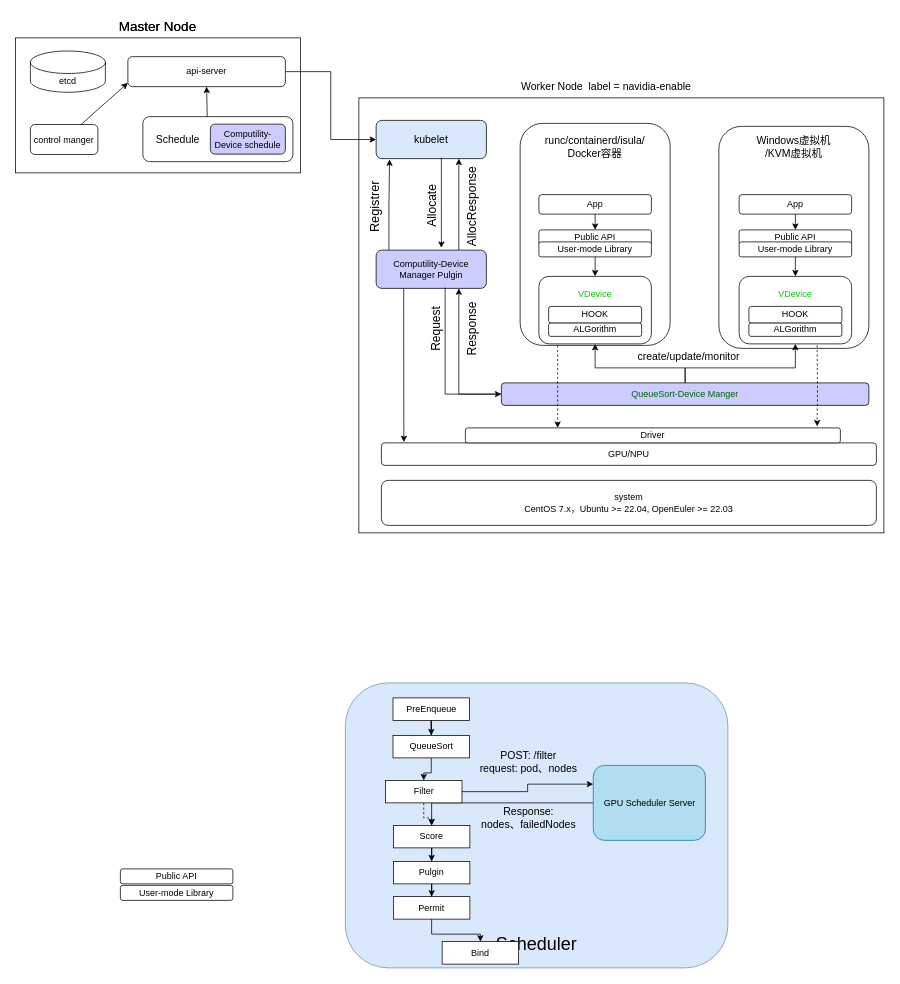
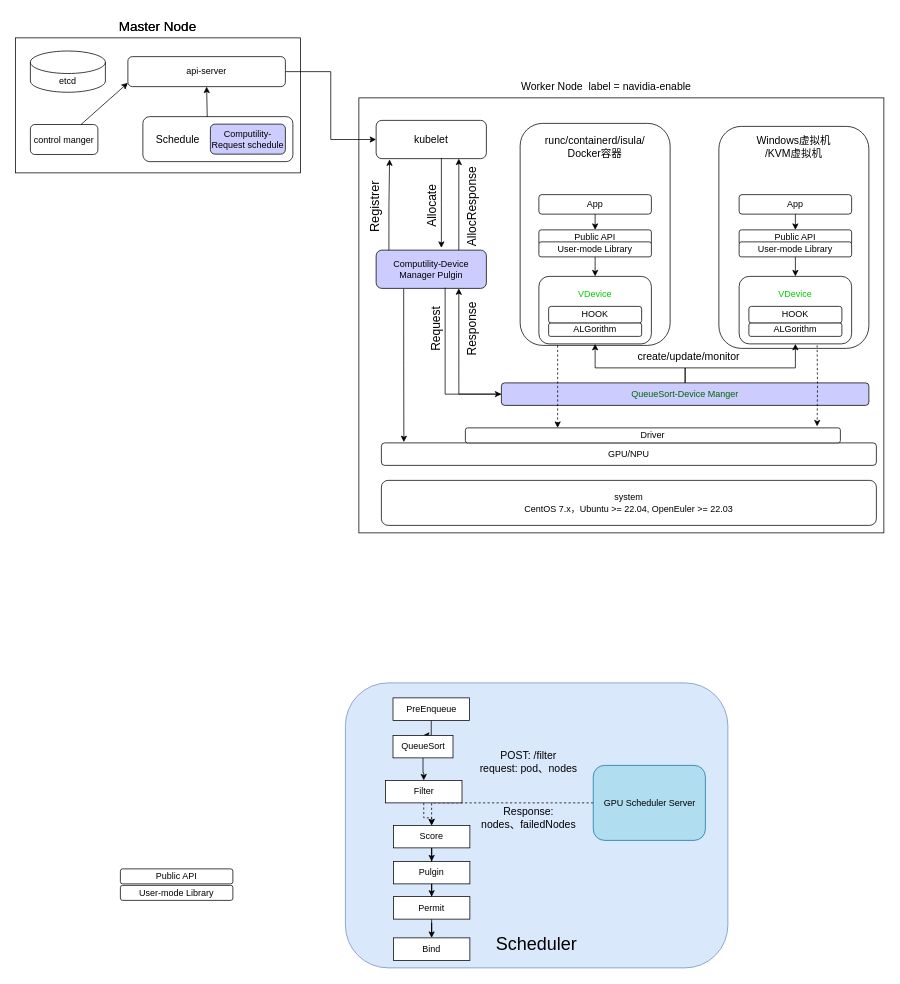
(248, 139) -> (248, 139)
(431, 140) -> (431, 140)
(431, 747) -> (423, 747)
(499, 792) -> none
(527, 803) -> (527, 803)
(480, 953) -> (432, 949)
